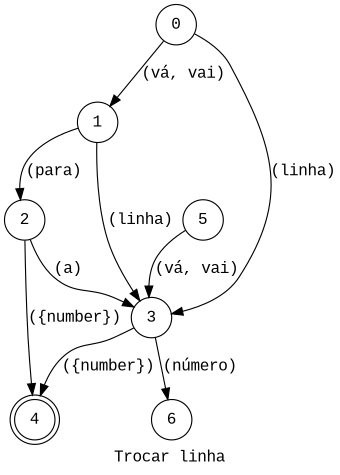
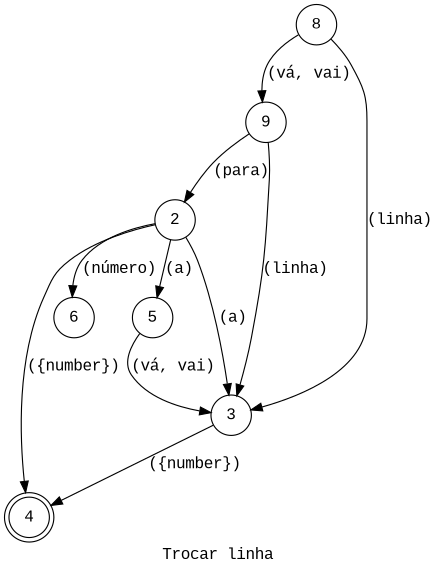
(176, 25) -> (316, 25)
(98, 122) -> (266, 122)
none -> (165, 263)
(160, 363) -> (82, 260)
